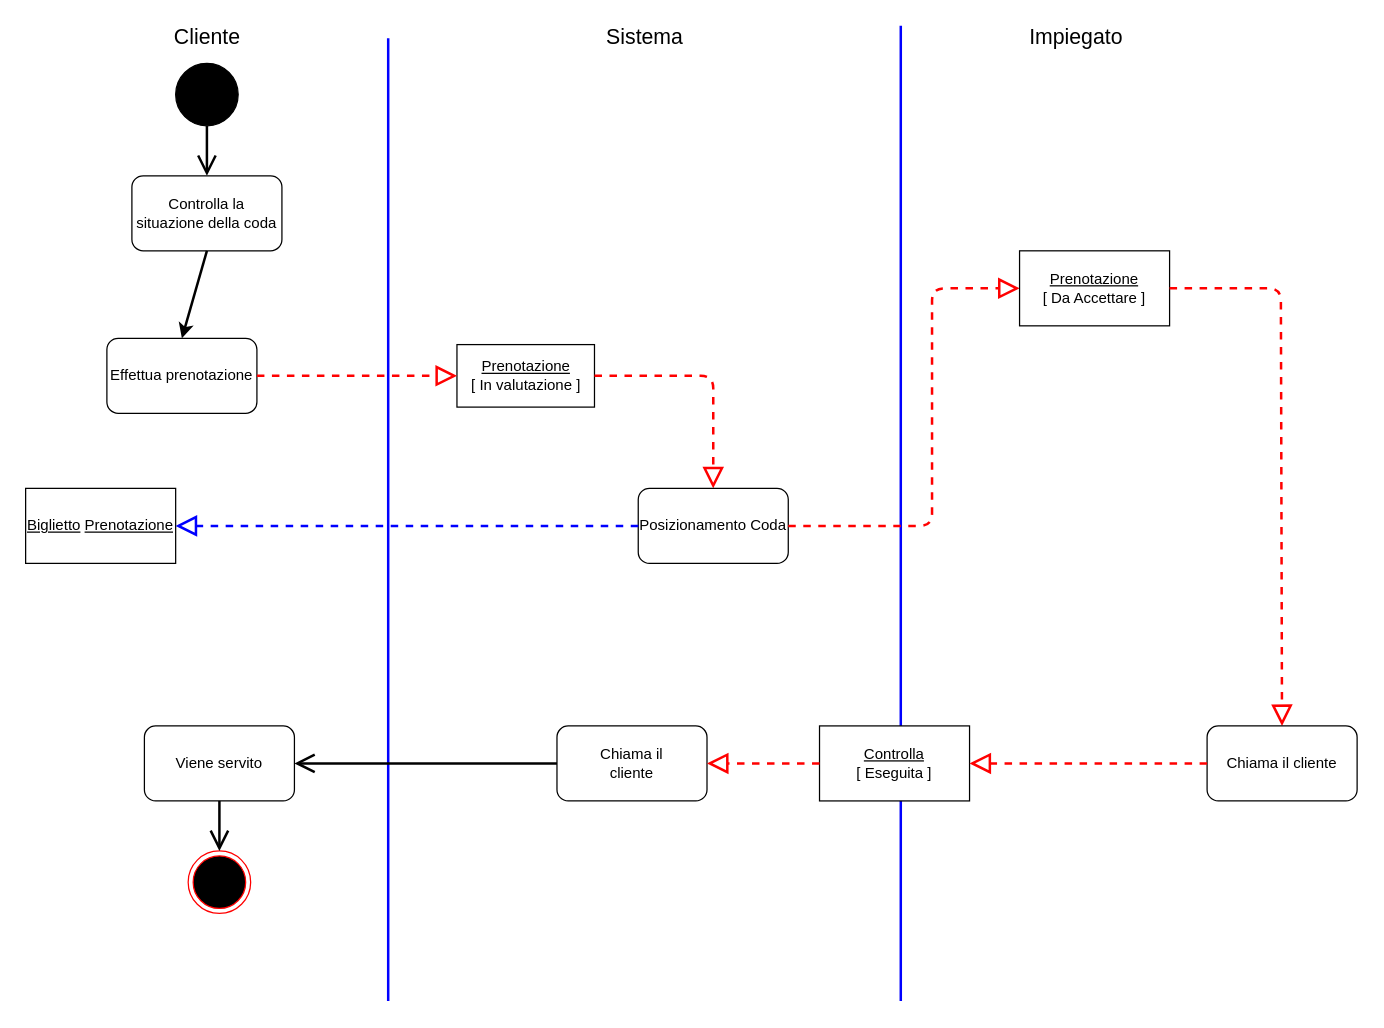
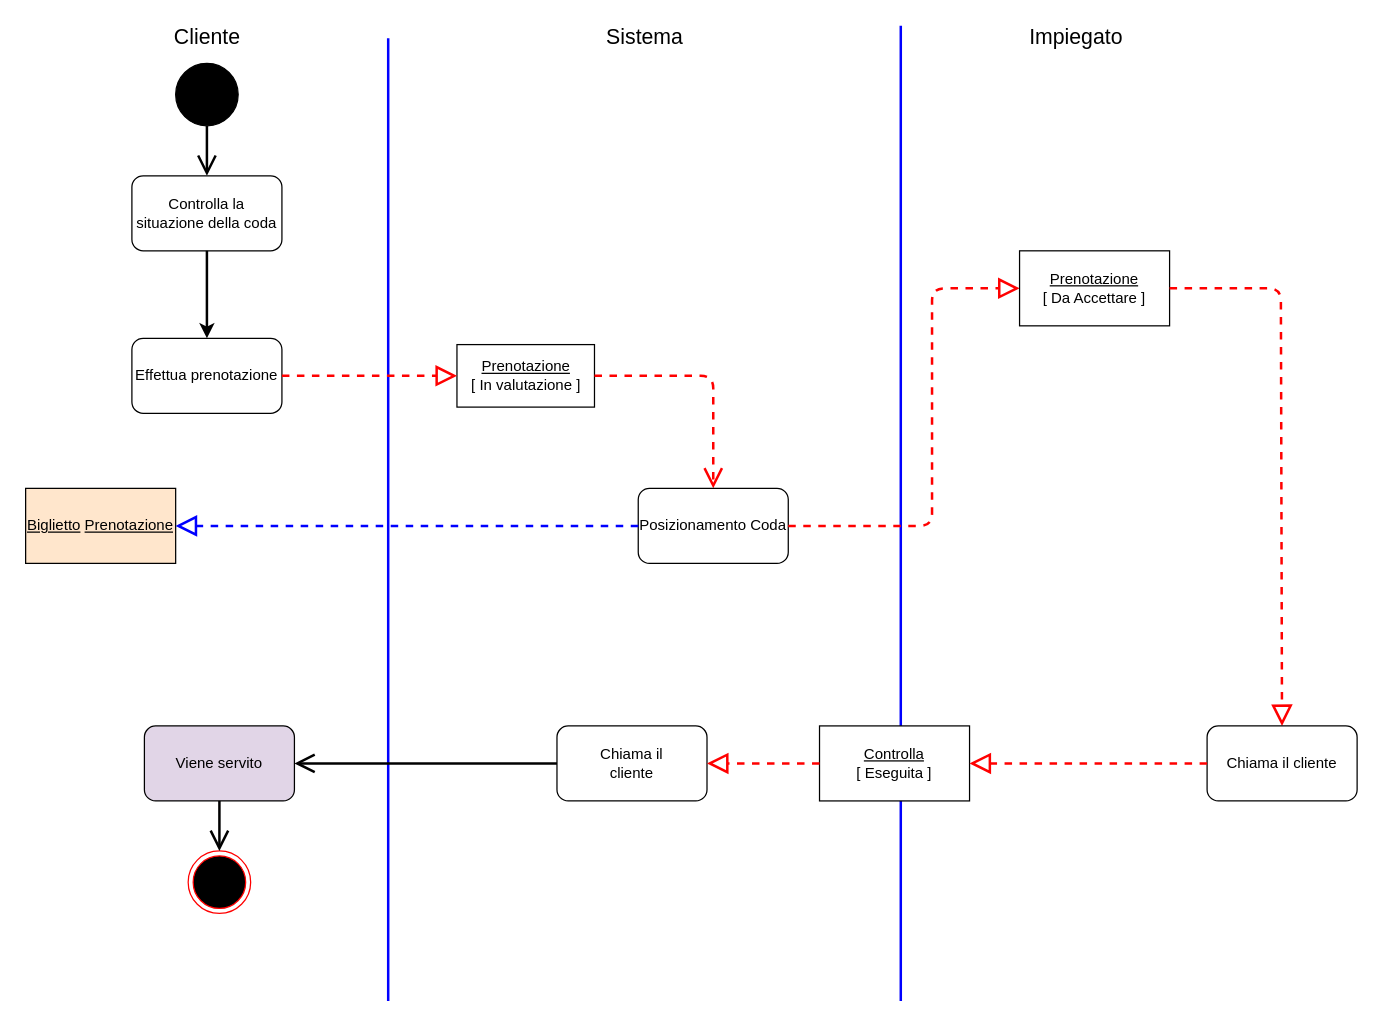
(182, 376) -> (207, 376)
(713, 466) -> (713, 472)
(101, 526) -> (101, 526)
(219, 763) -> (219, 763)
